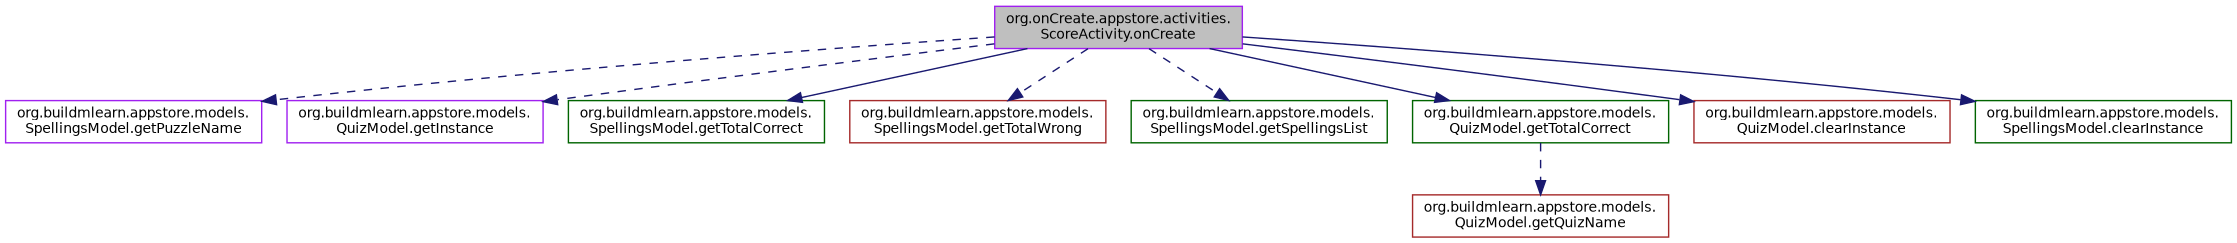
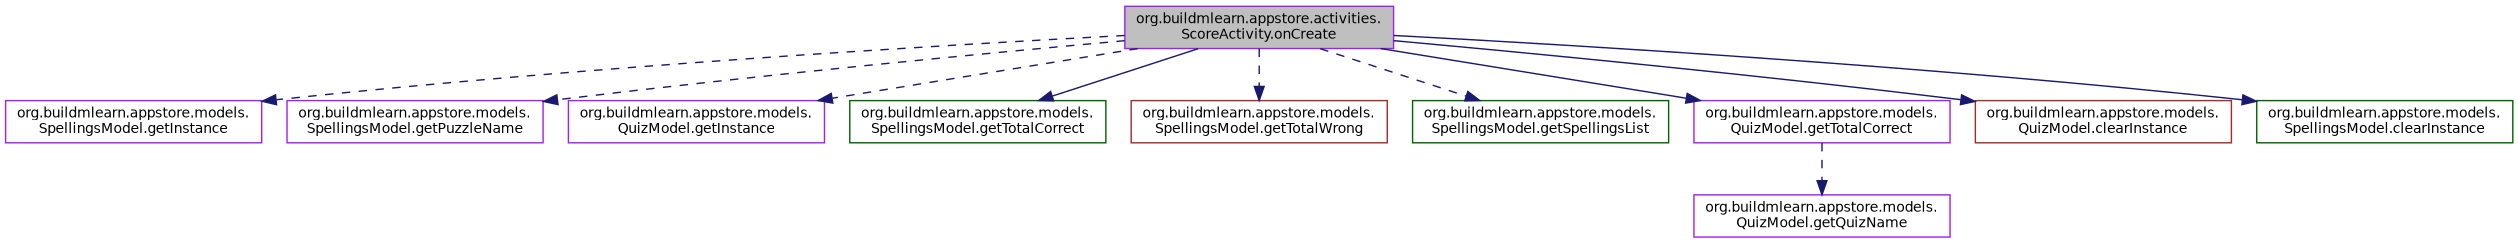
(1119, 27) -> (1259, 27)
none -> (134, 122)
(1541, 122) -> (1822, 122)
(1541, 216) -> (1822, 216)
